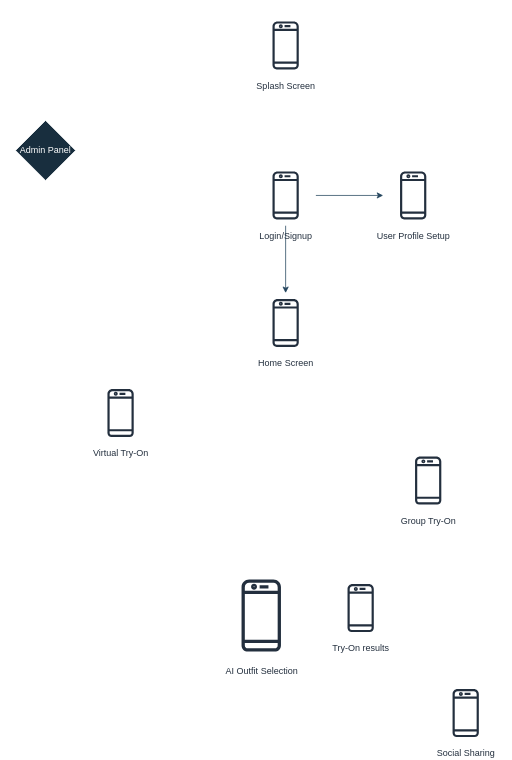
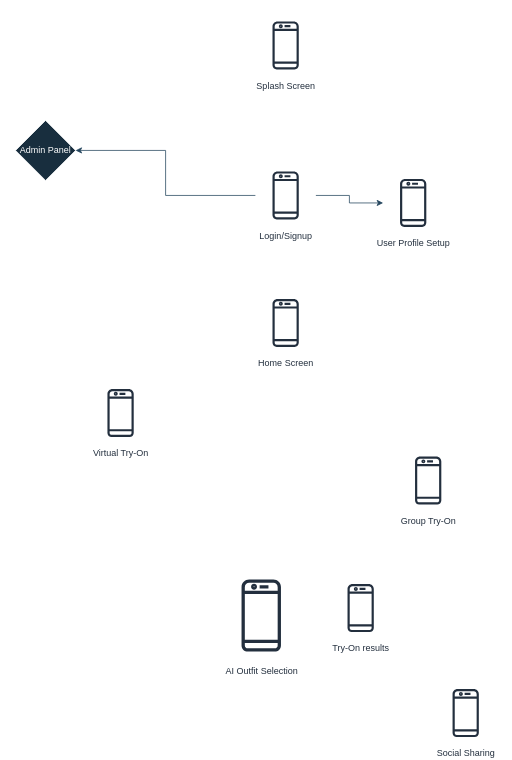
(413, 195) -> (413, 203)
(285, 257) -> (165, 175)
